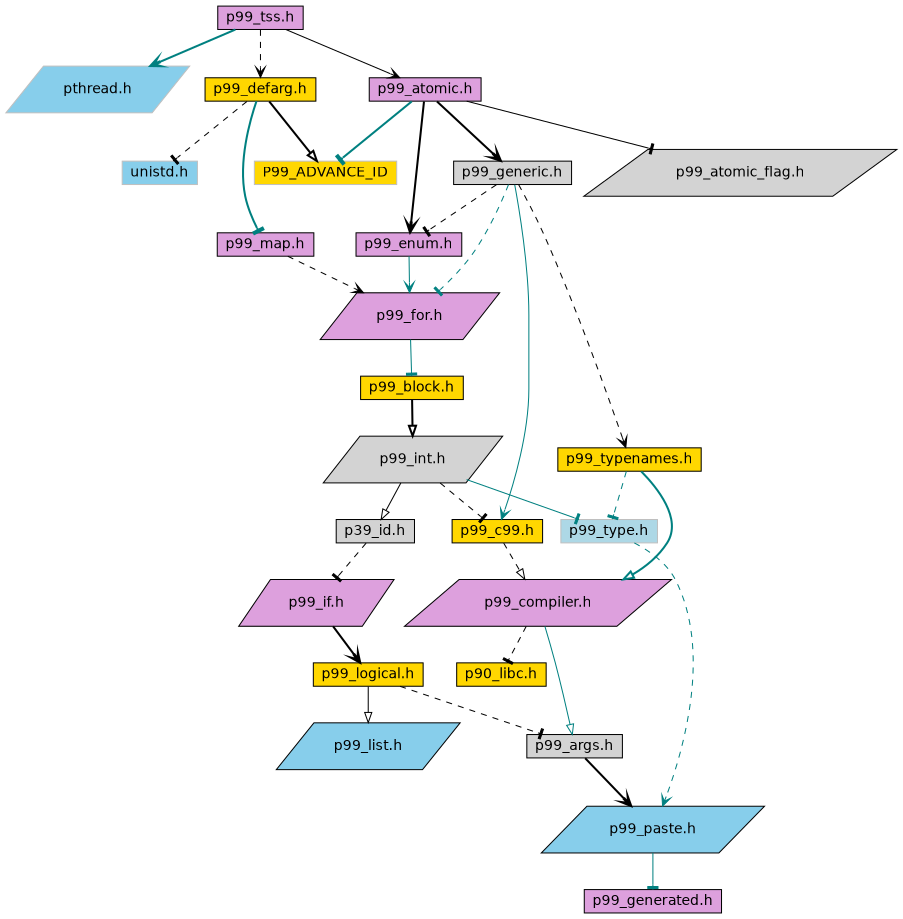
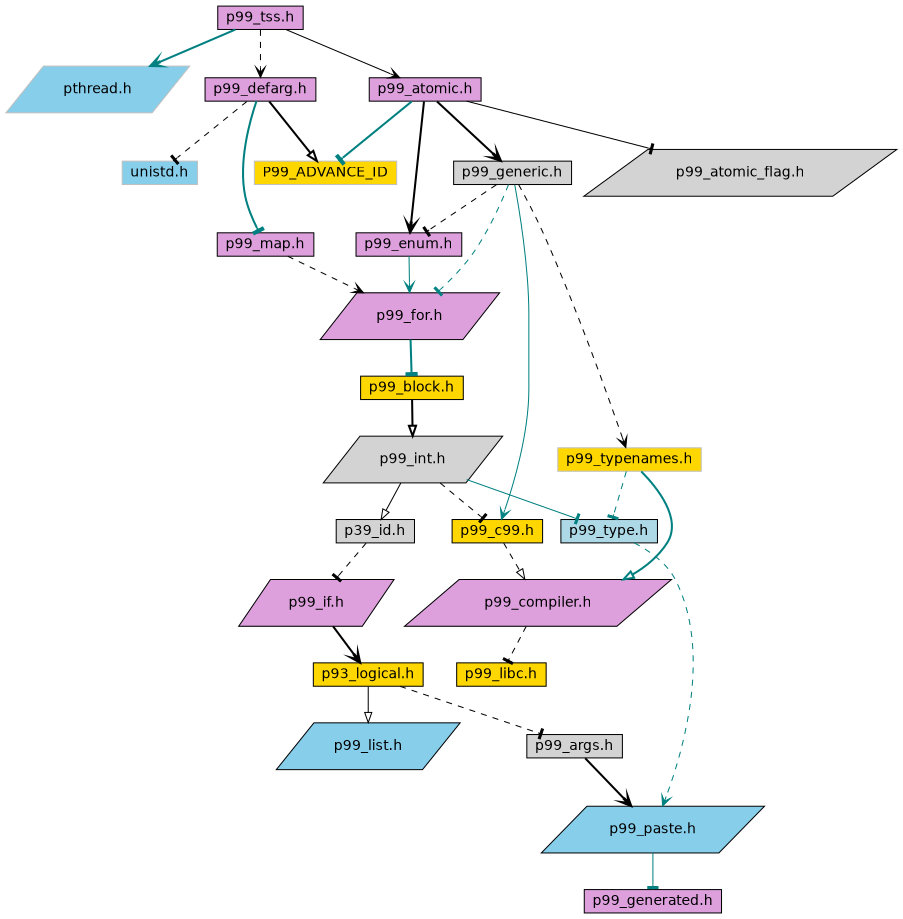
(260, 89) -> (260, 89)
(411, 355) -> (411, 355)
(630, 460) -> (630, 460)
(609, 531) -> (609, 531)
(368, 675) -> (368, 675)
(501, 675) -> (501, 675)
(558, 675) -> none
